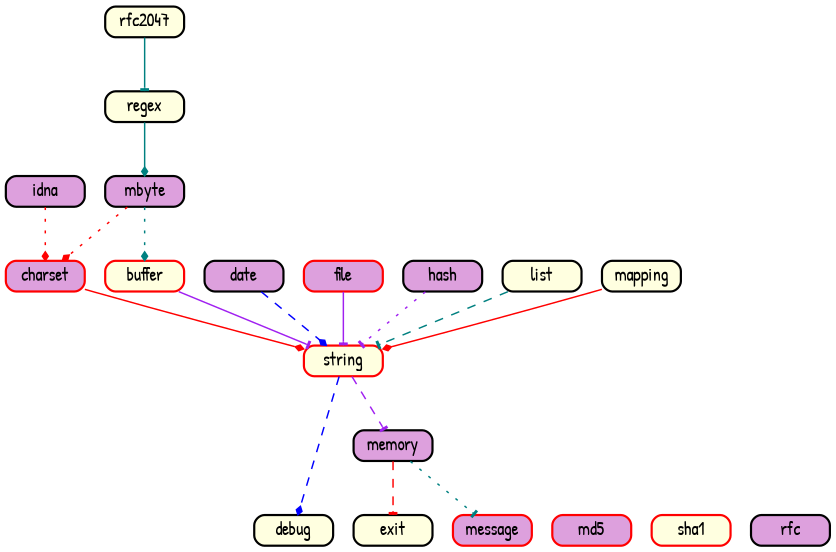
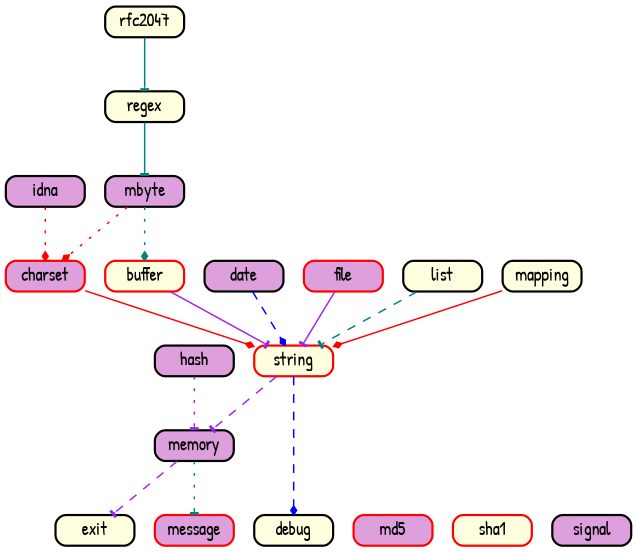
(145, 145) -> (145, 147)
(394, 317) -> (194, 402)
(393, 486) -> (146, 487)
(790, 530) -> (592, 530)
